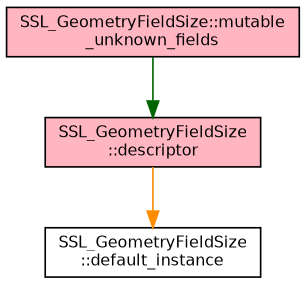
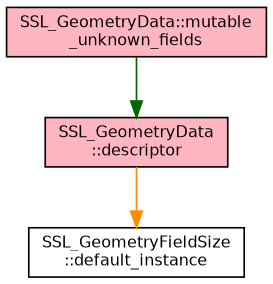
(153, 32) -> (136, 32)
(153, 142) -> (136, 142)
